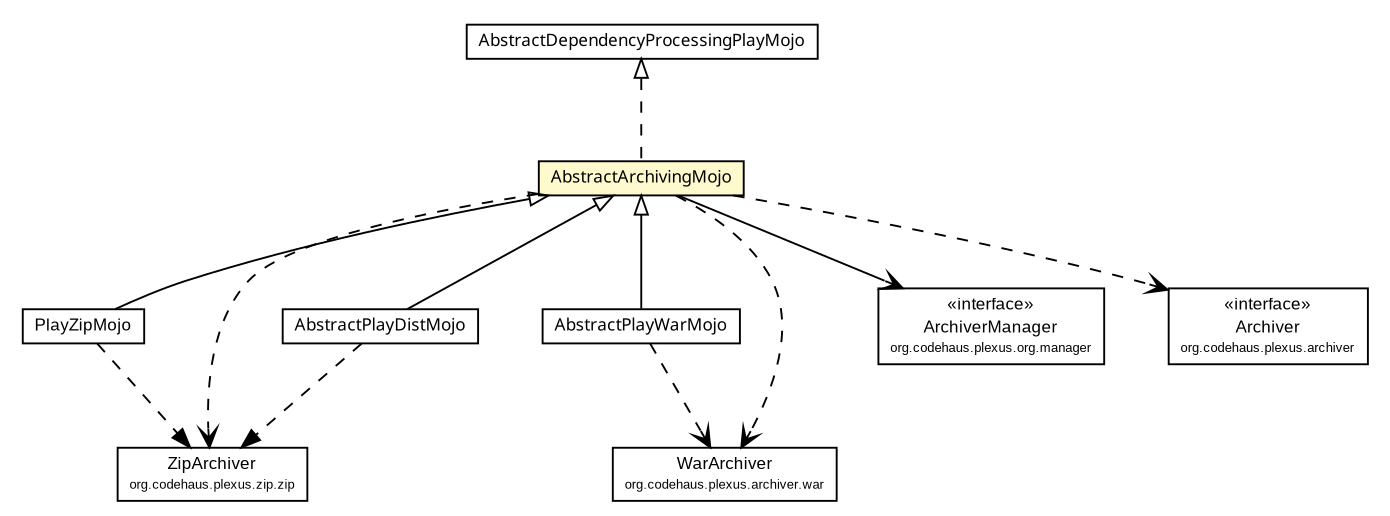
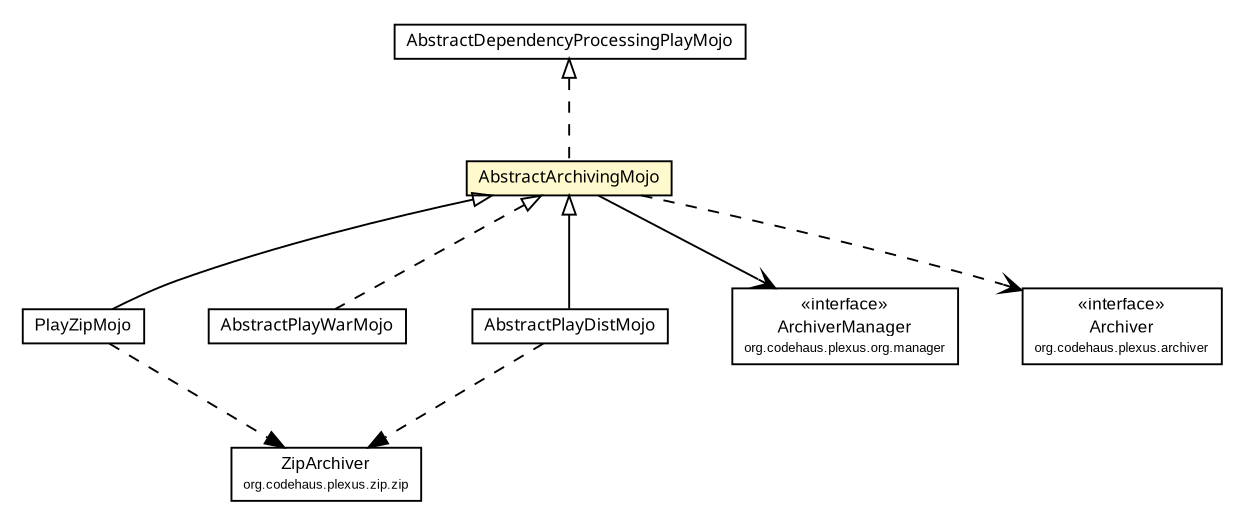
(641, 262) -> (430, 257)
(262, 271) -> none
(725, 474) -> none
